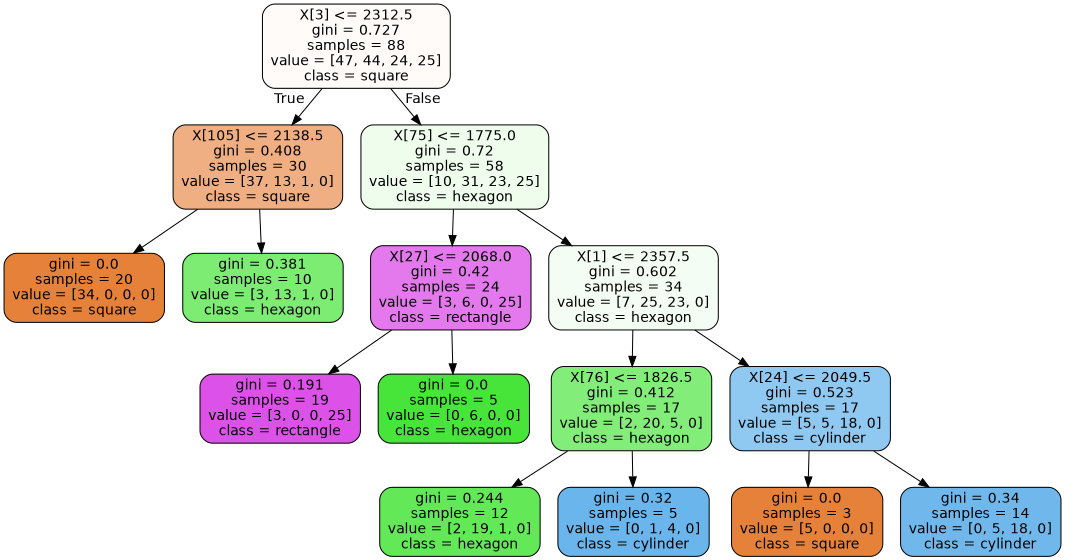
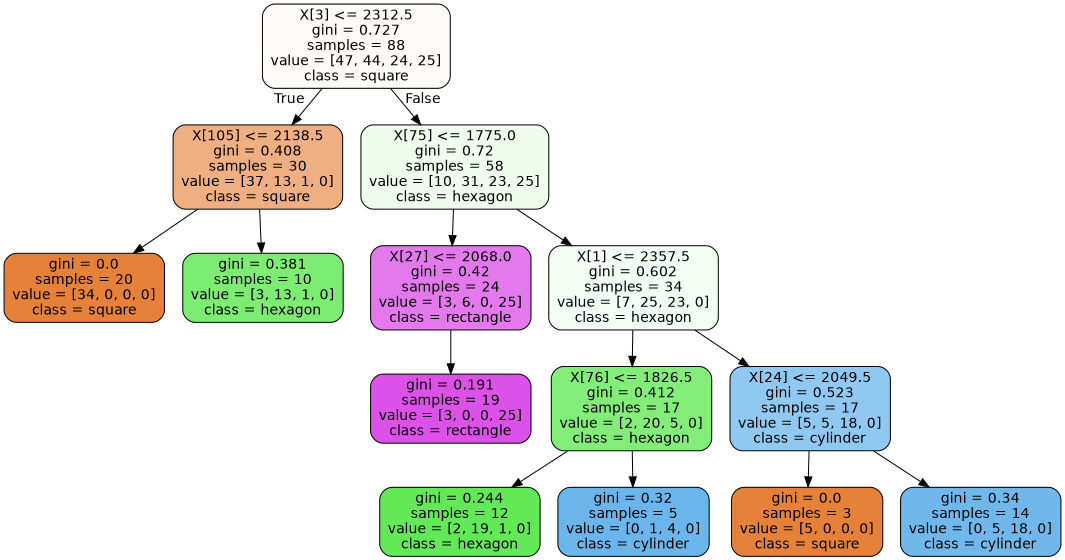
(454, 409) -> none
